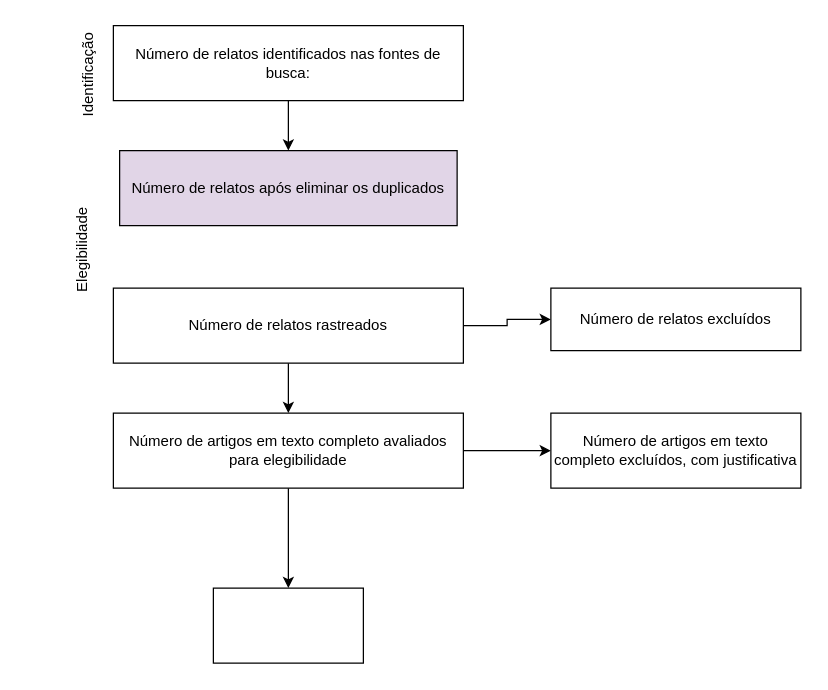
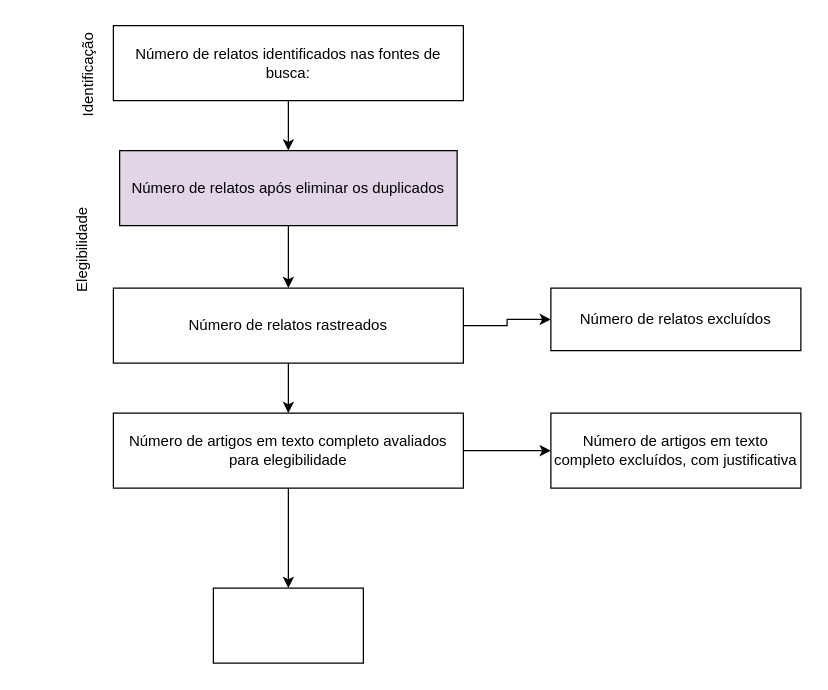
none -> (288, 253)
